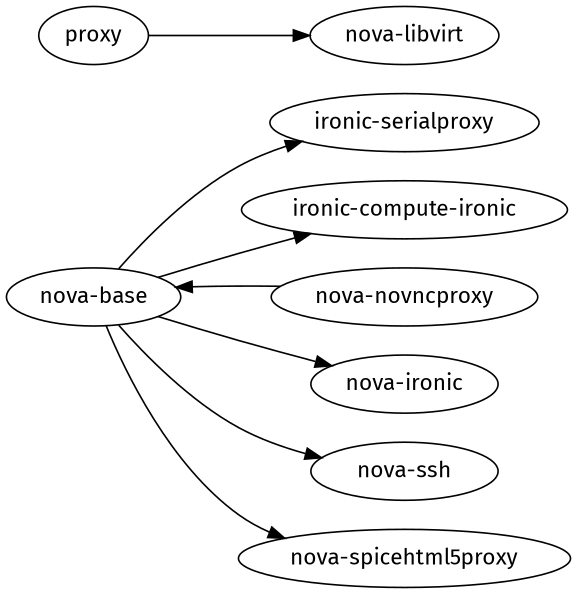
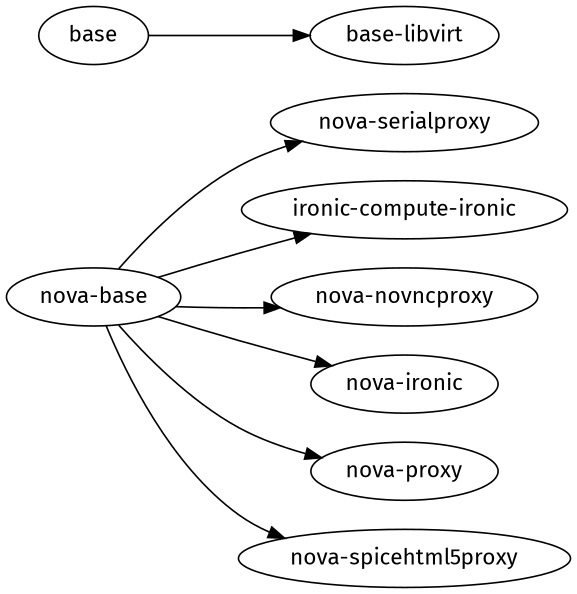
(94, 36) -> (94, 36)
(404, 36) -> (404, 36)
(404, 123) -> (404, 123)
(237, 286) -> (220, 308)
(404, 471) -> (404, 471)
